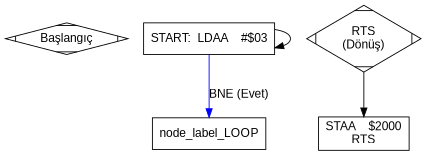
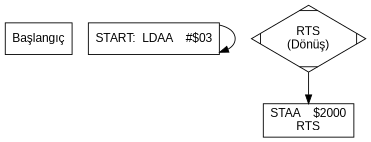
(67, 39) -> (39, 39)
(209, 134) -> none
